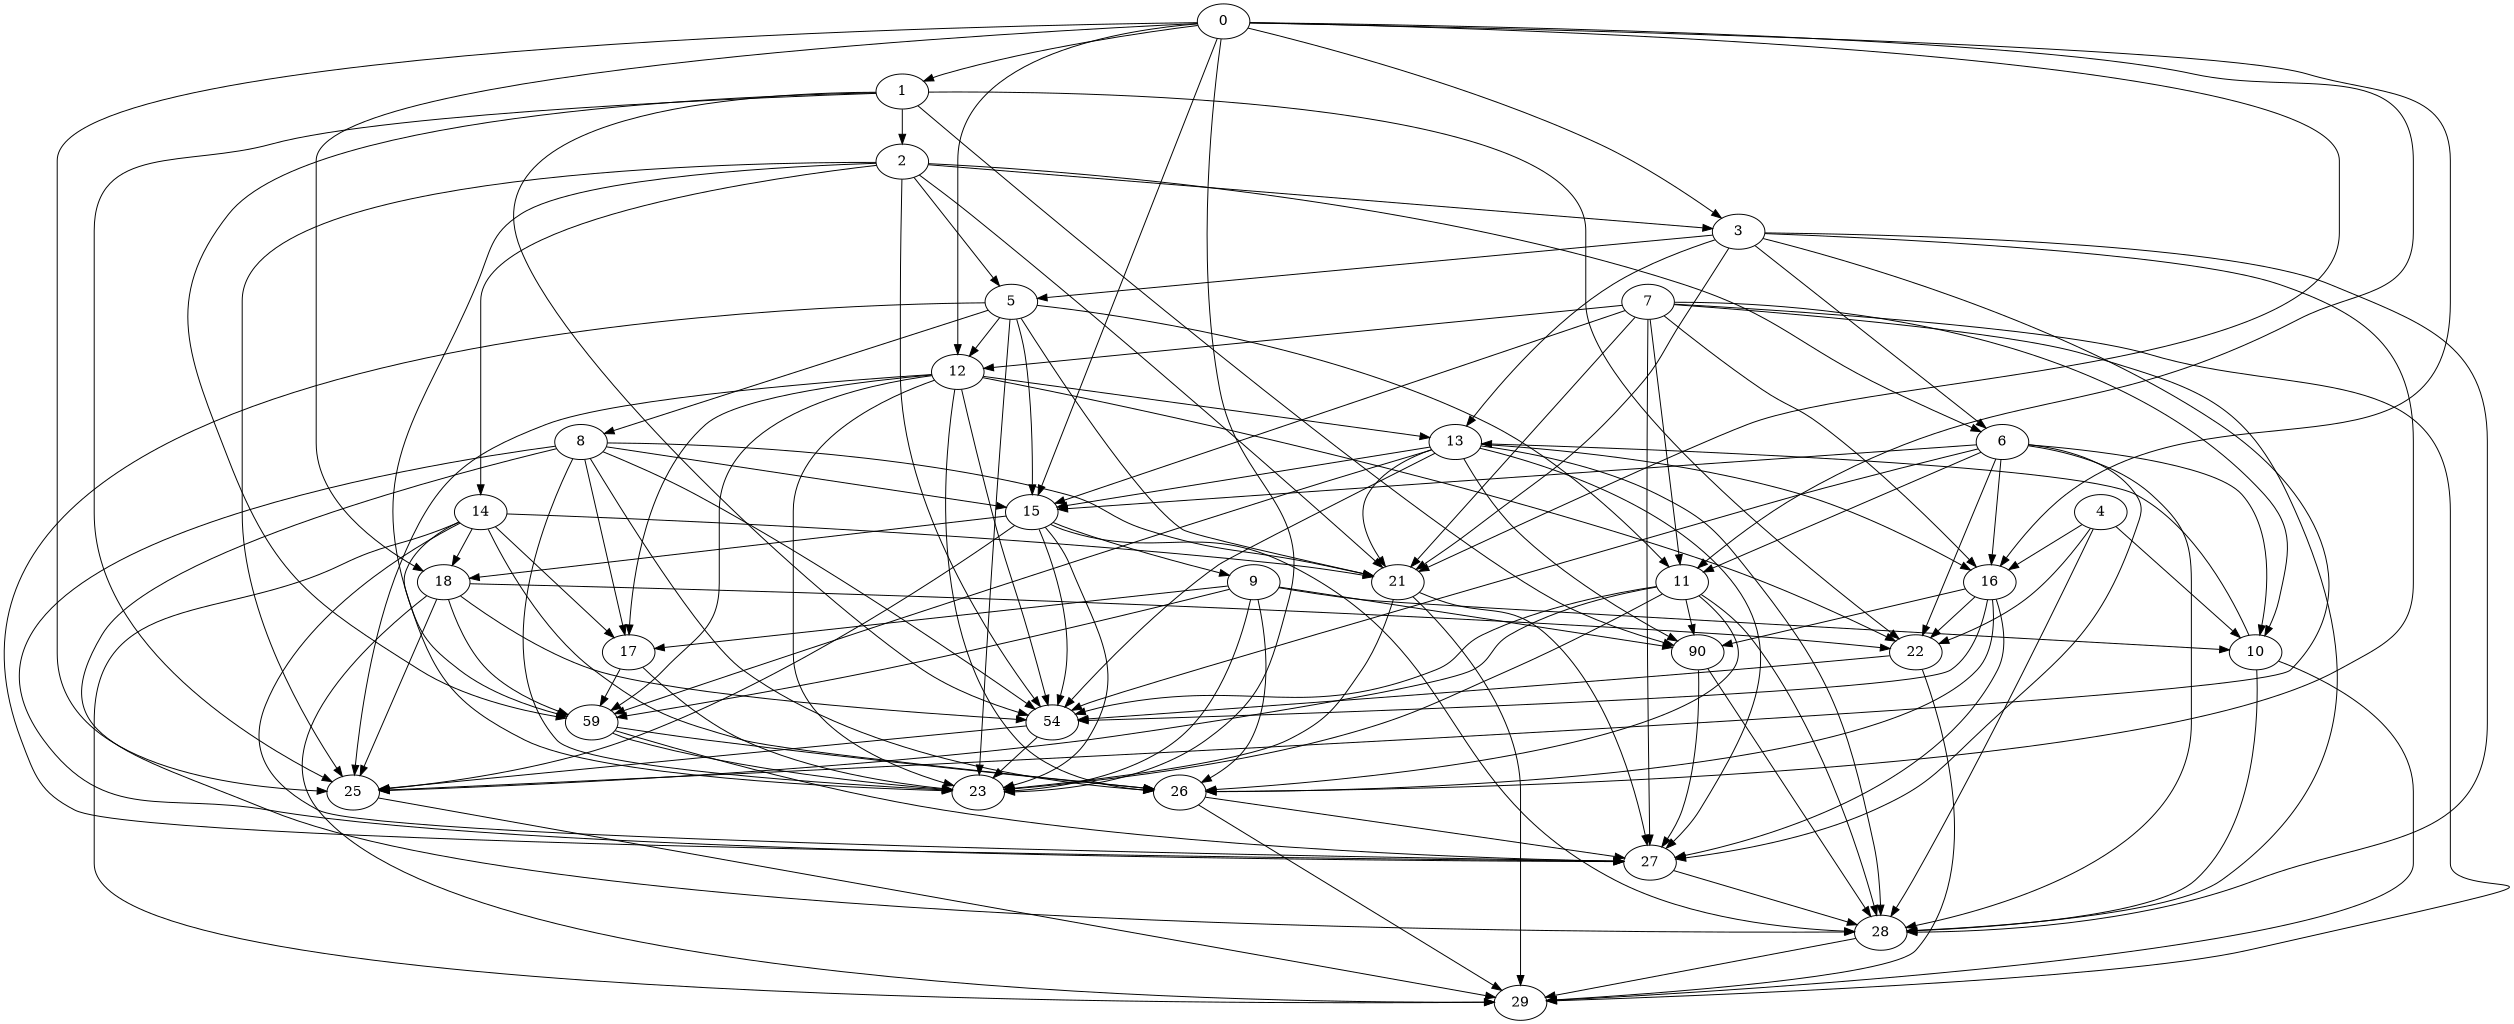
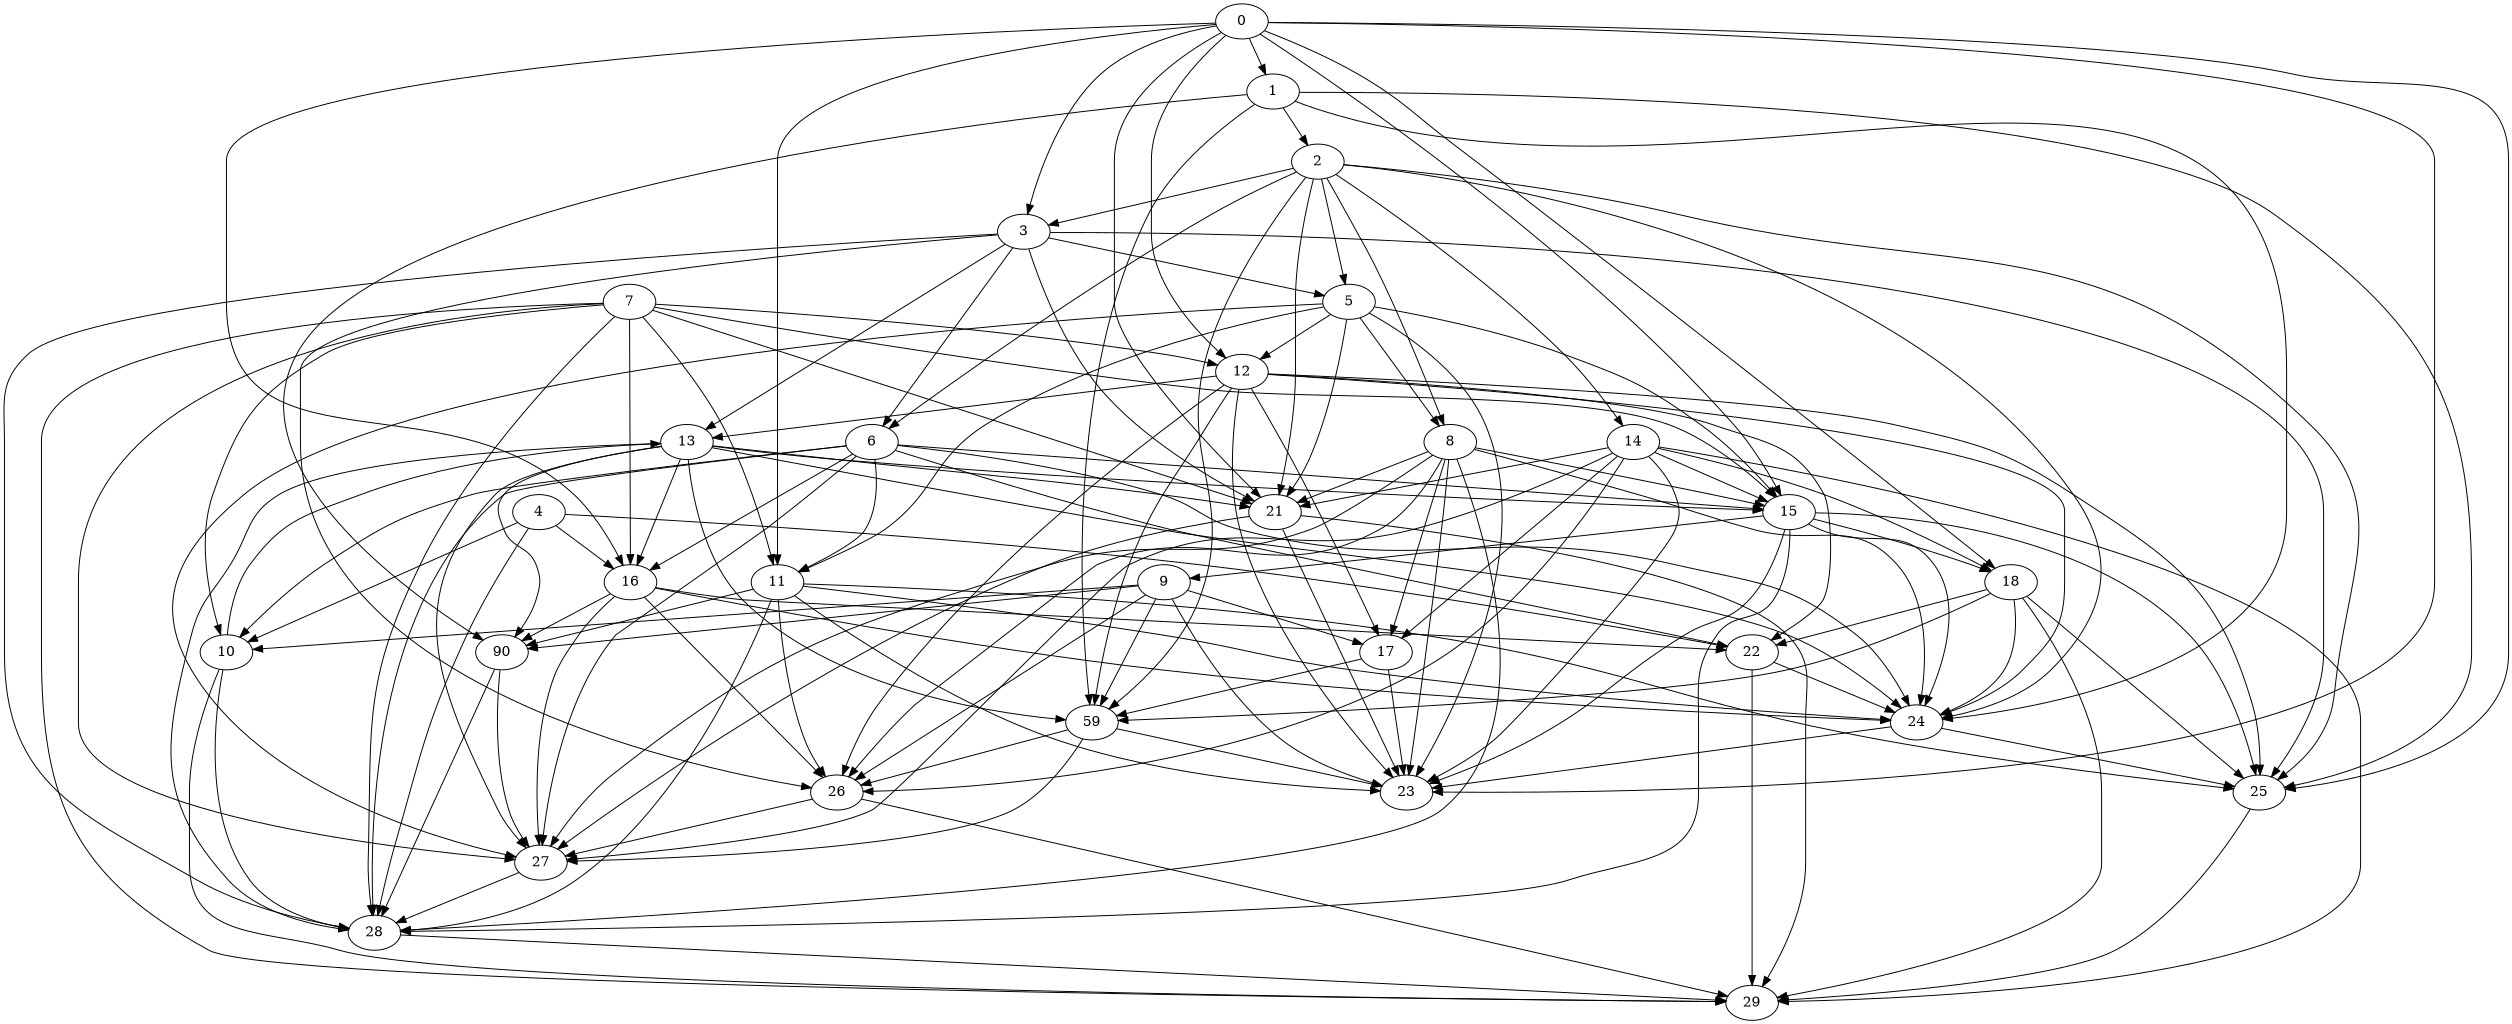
(1533, 169) -> none
none -> (1389, 294)
none -> (1707, 475)
(1052, 722) -> (1917, 722)
